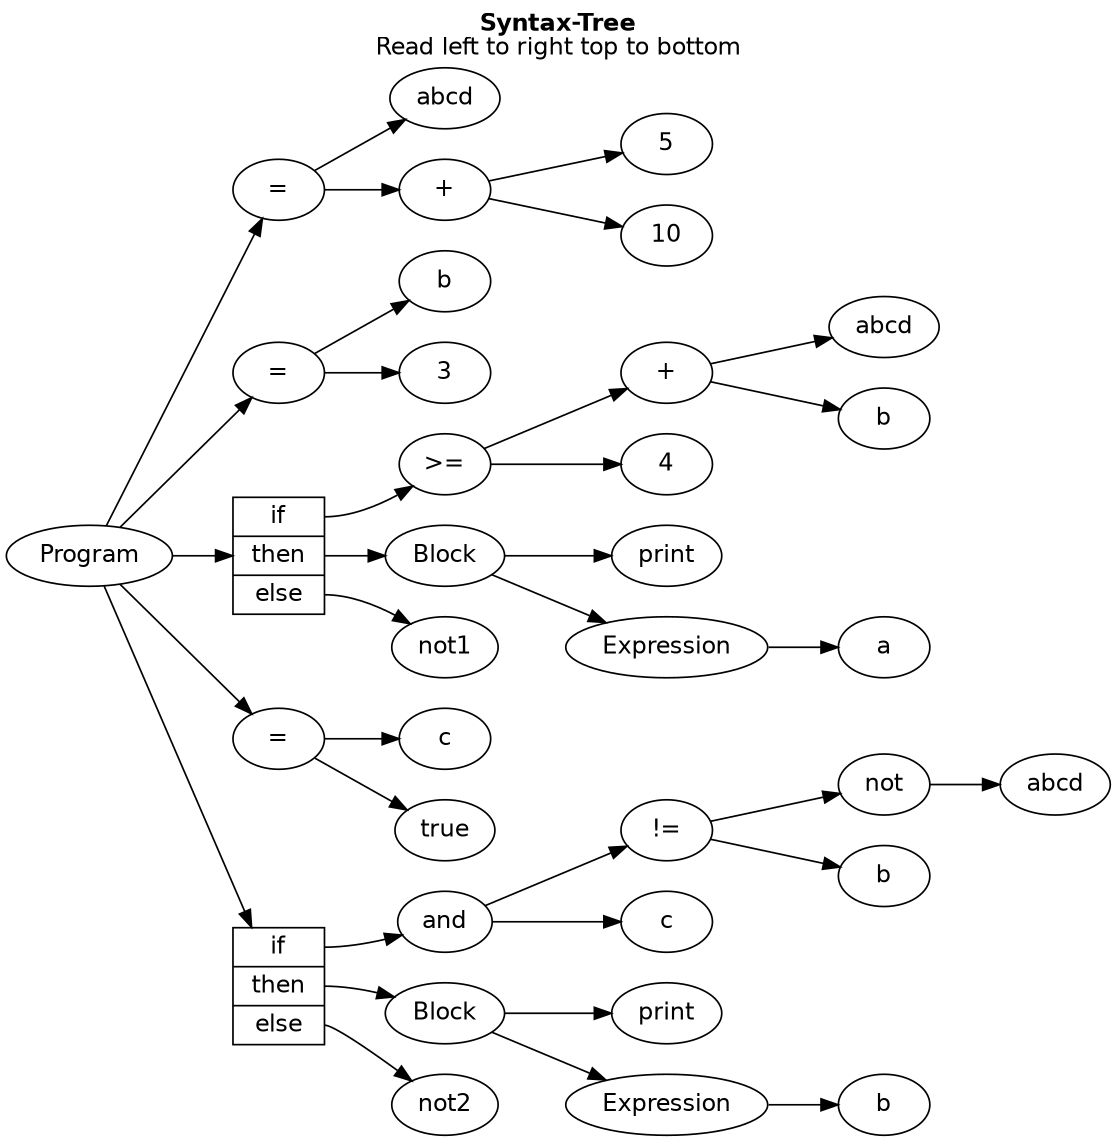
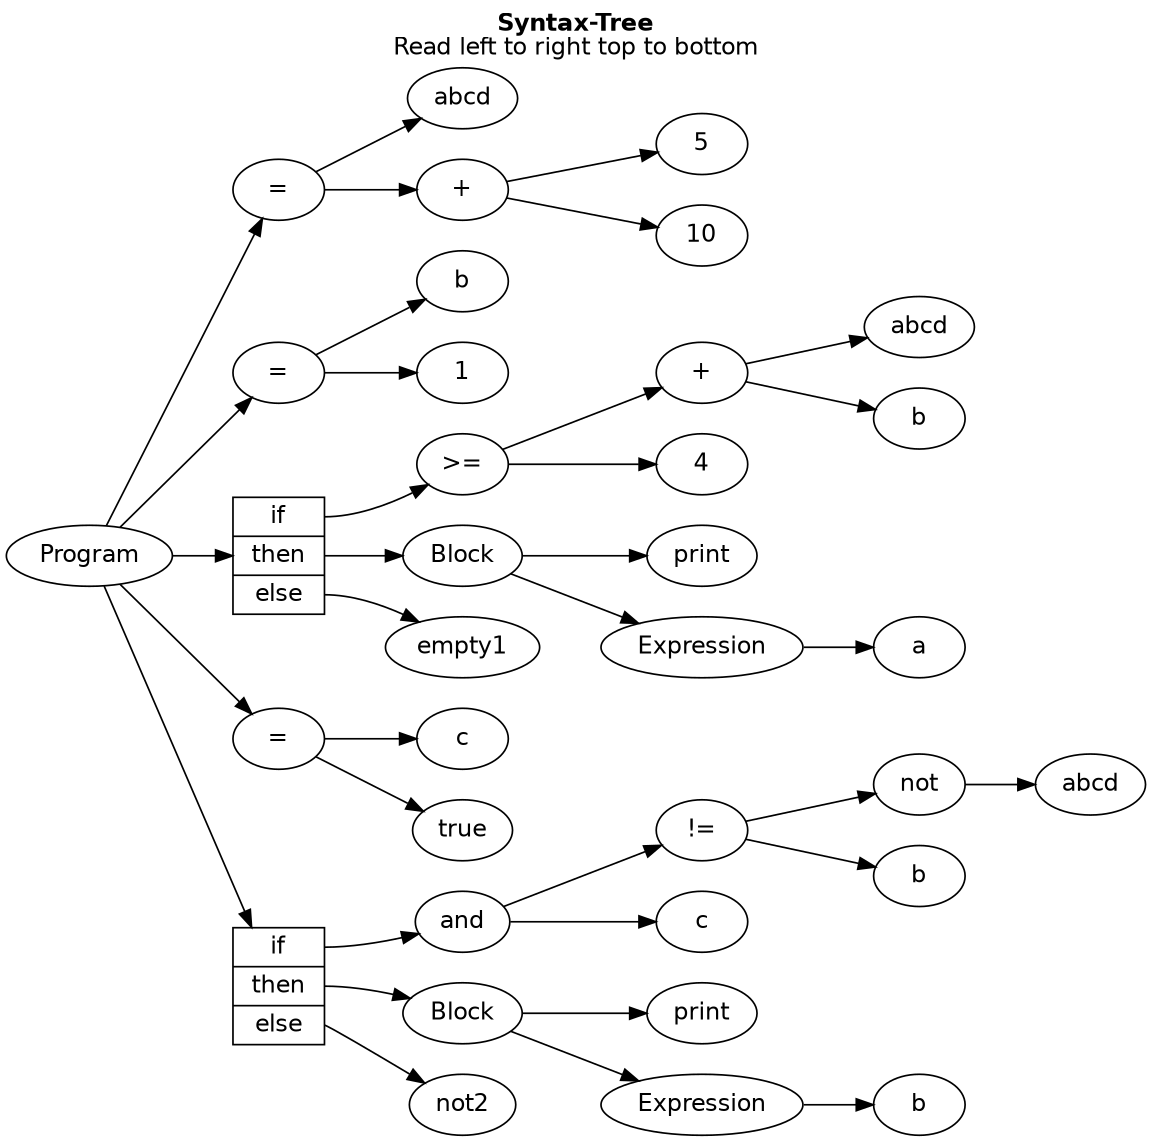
(445, 373) -> (463, 373)
(445, 647) -> (463, 647)
